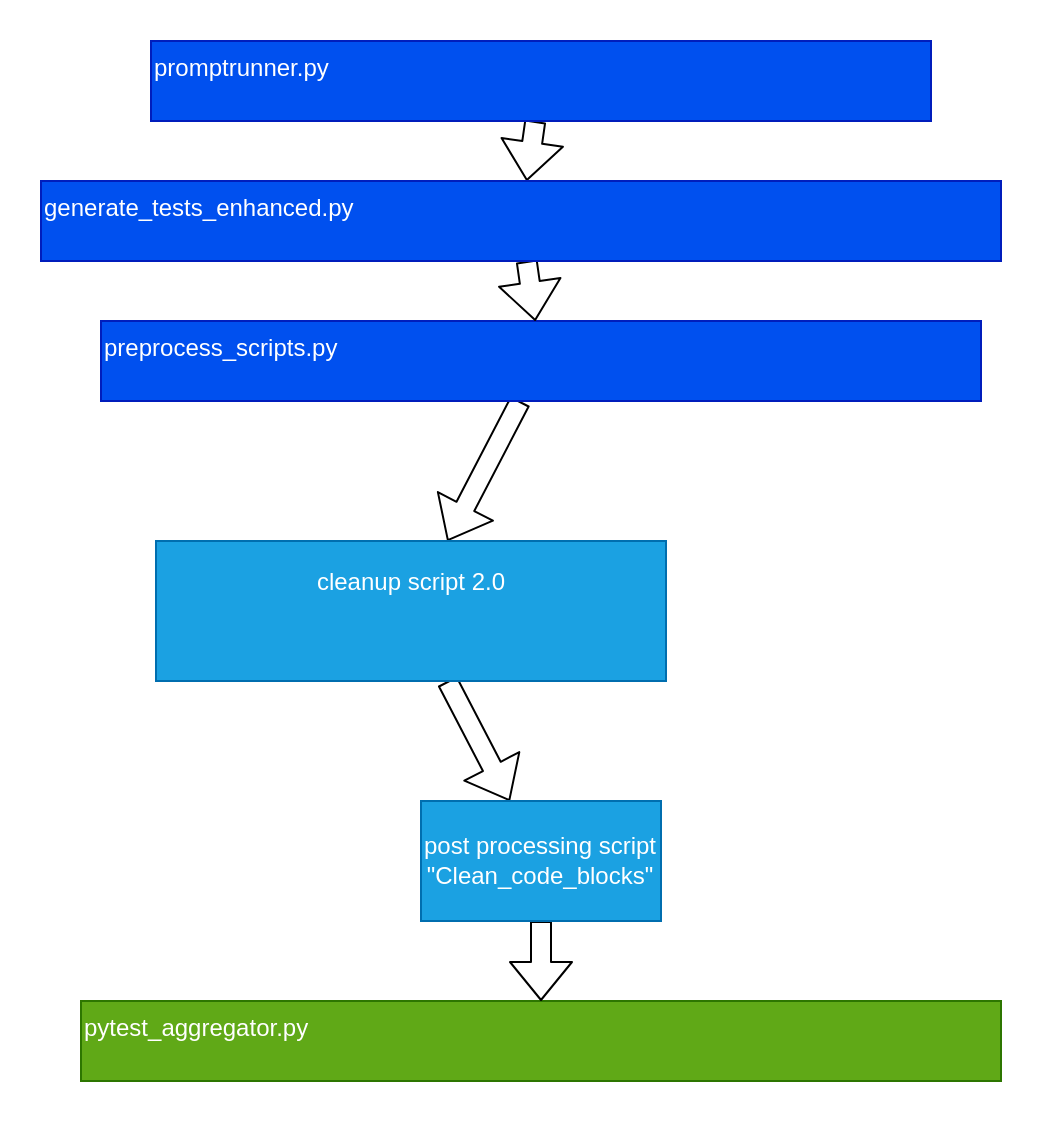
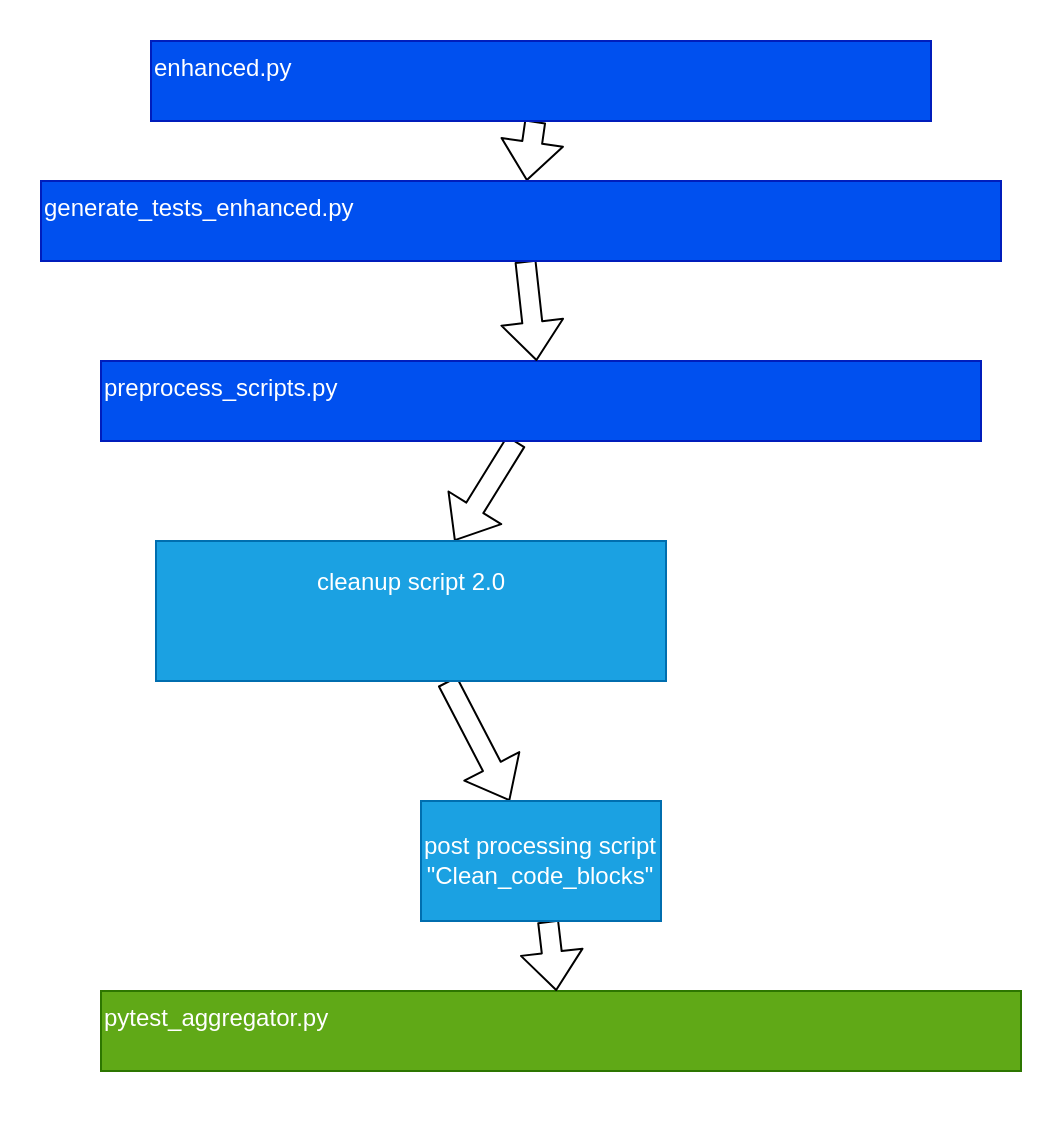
(253, 69) -> (226, 69)
(541, 361) -> (541, 401)
(541, 1041) -> (561, 1031)
